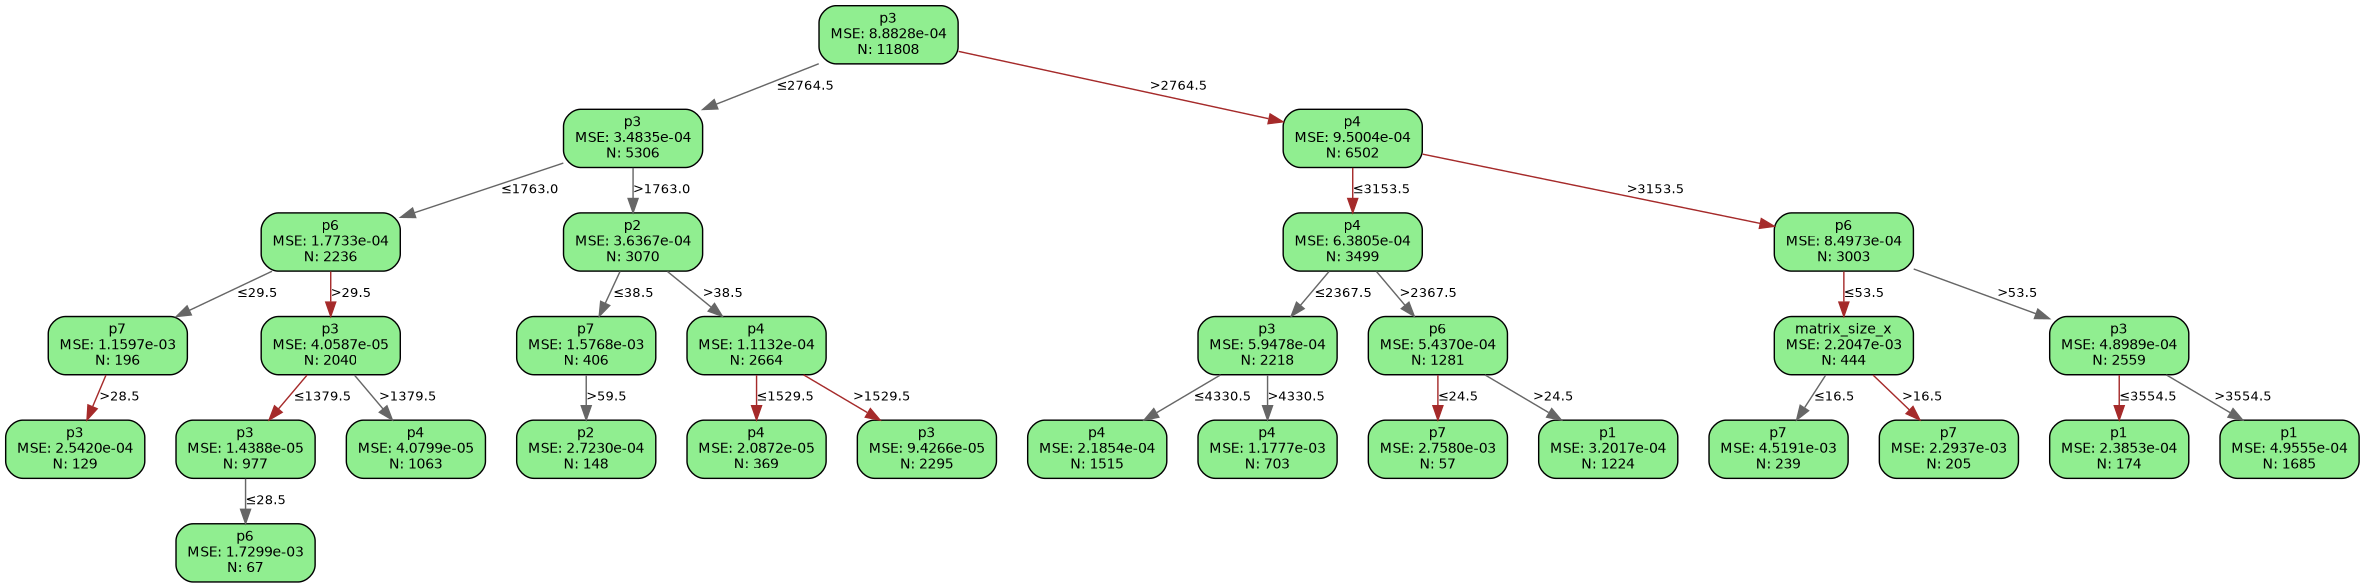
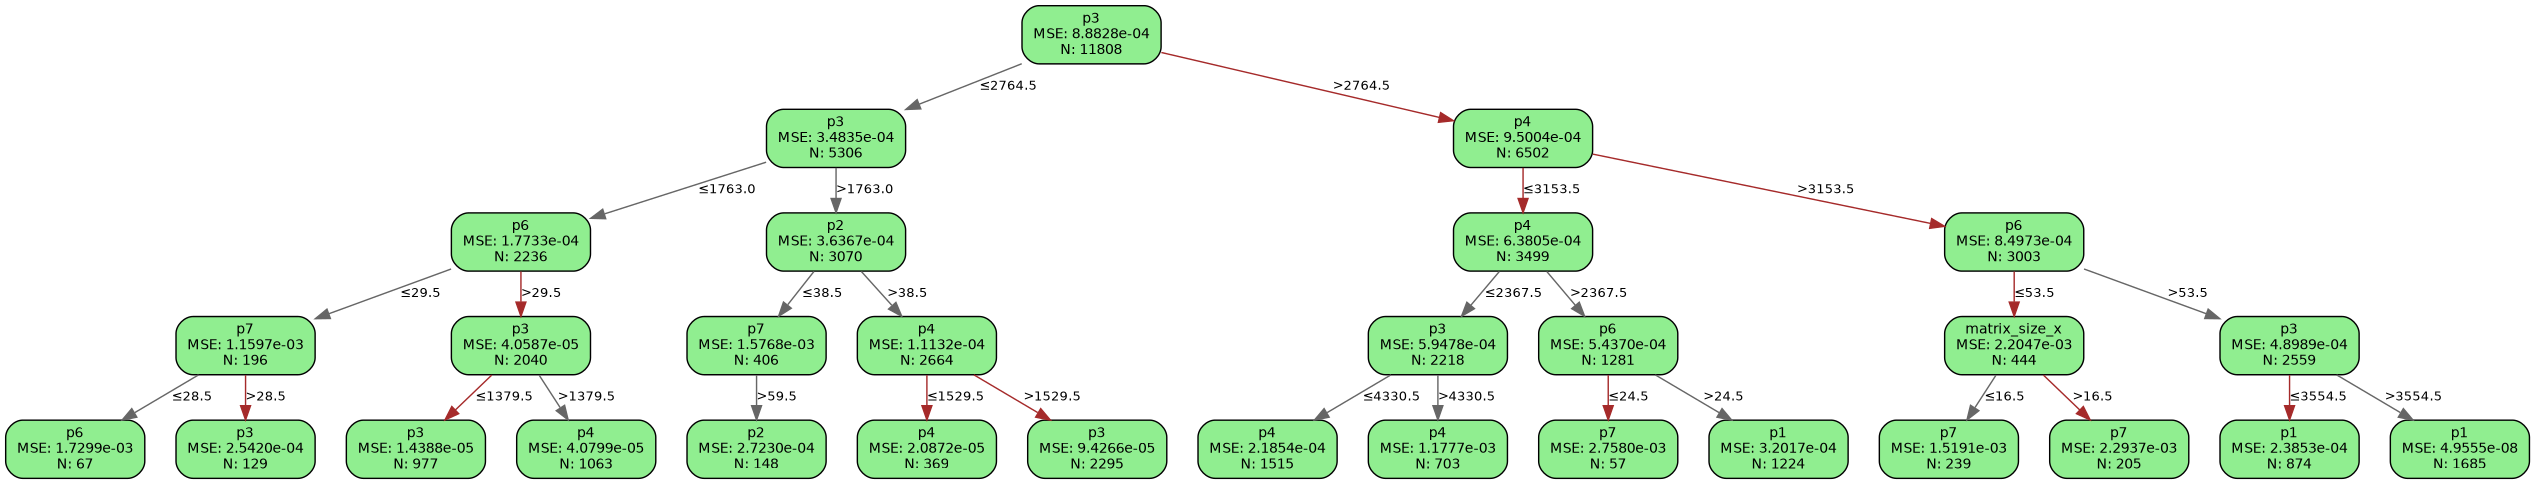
(1779, 449) -> (1949, 449)
(2119, 449) -> (2290, 449)
(2290, 449) -> (2460, 449)
(246, 494) -> (167, 394)
